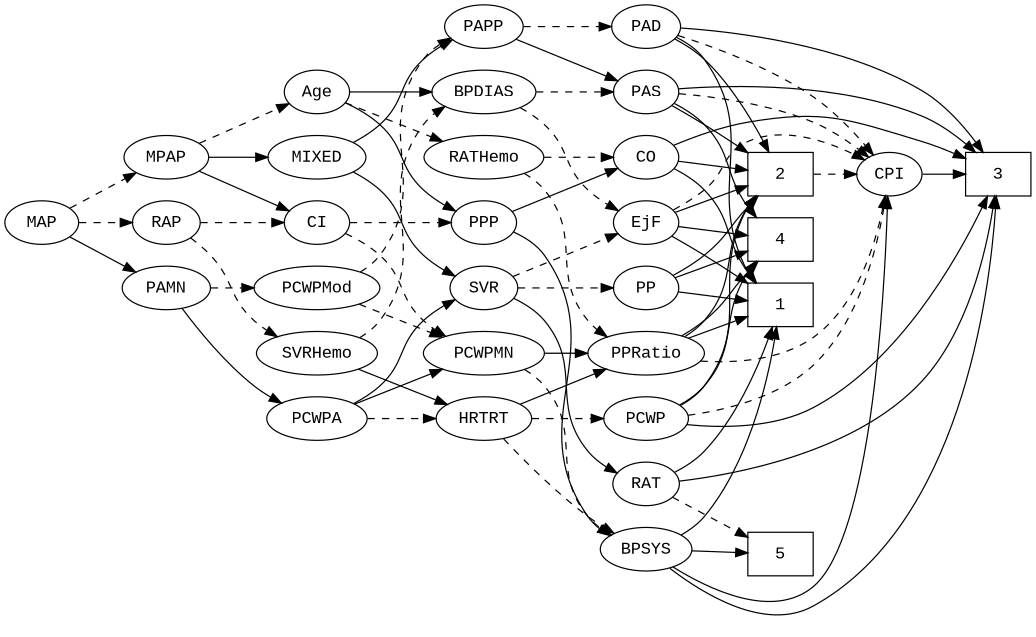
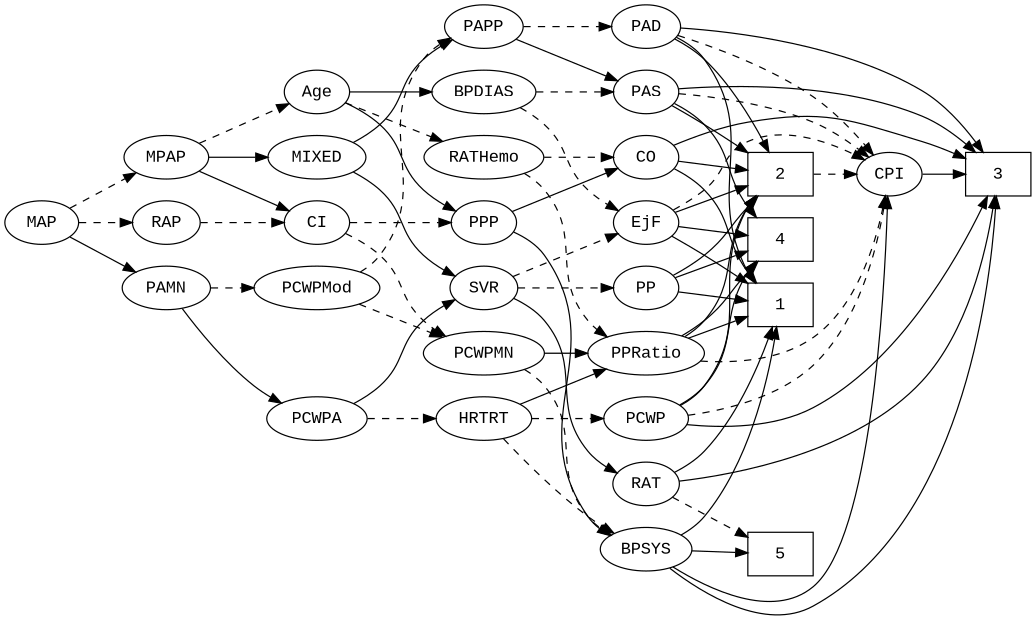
(317, 353) -> none
(389, 390) -> none
